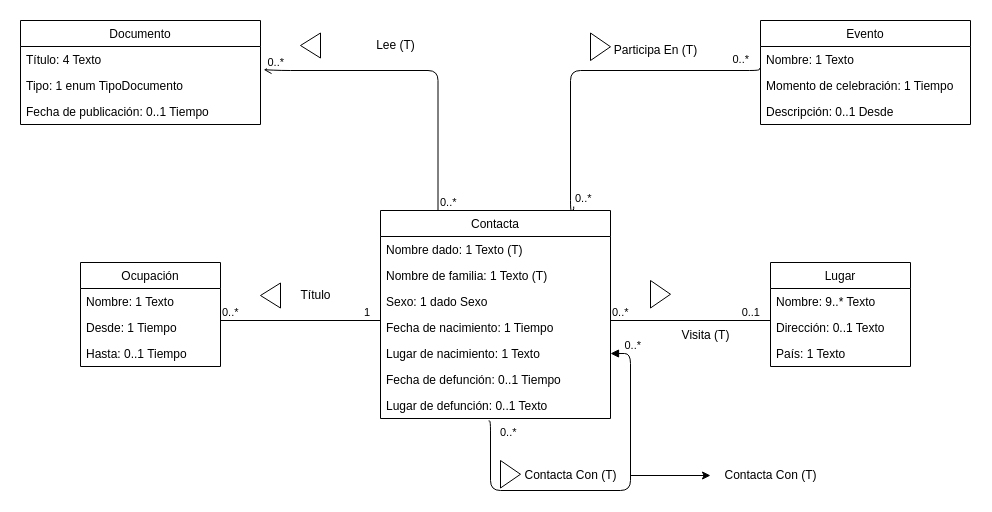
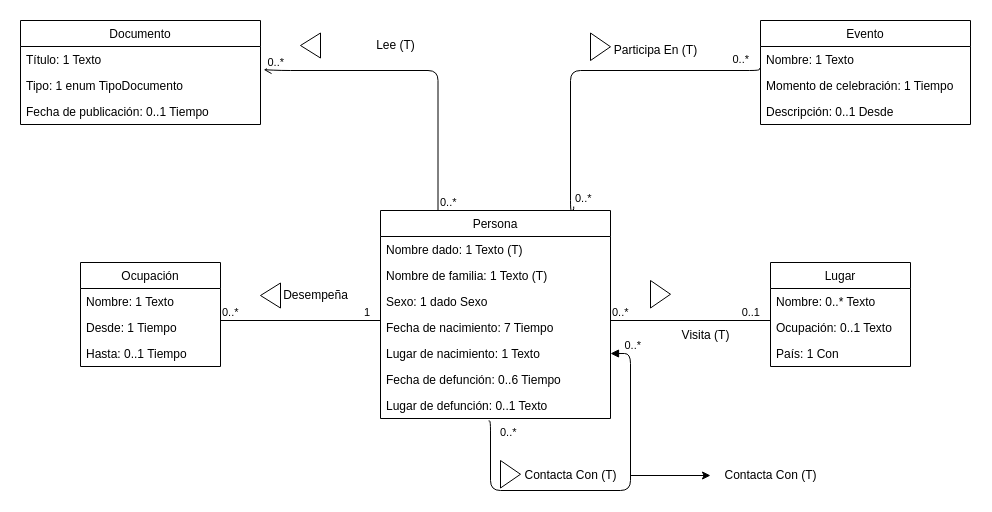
(70, 60) -> (70, 60)
(495, 224) -> (495, 224)
(316, 296) -> (316, 296)
(829, 302) -> (829, 302)
(471, 328) -> (471, 328)
(836, 328) -> (837, 328)
(815, 354) -> (808, 354)
(476, 380) -> (476, 380)
